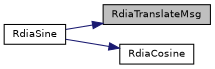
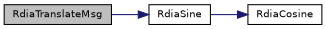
(79, 27) -> (125, 15)
